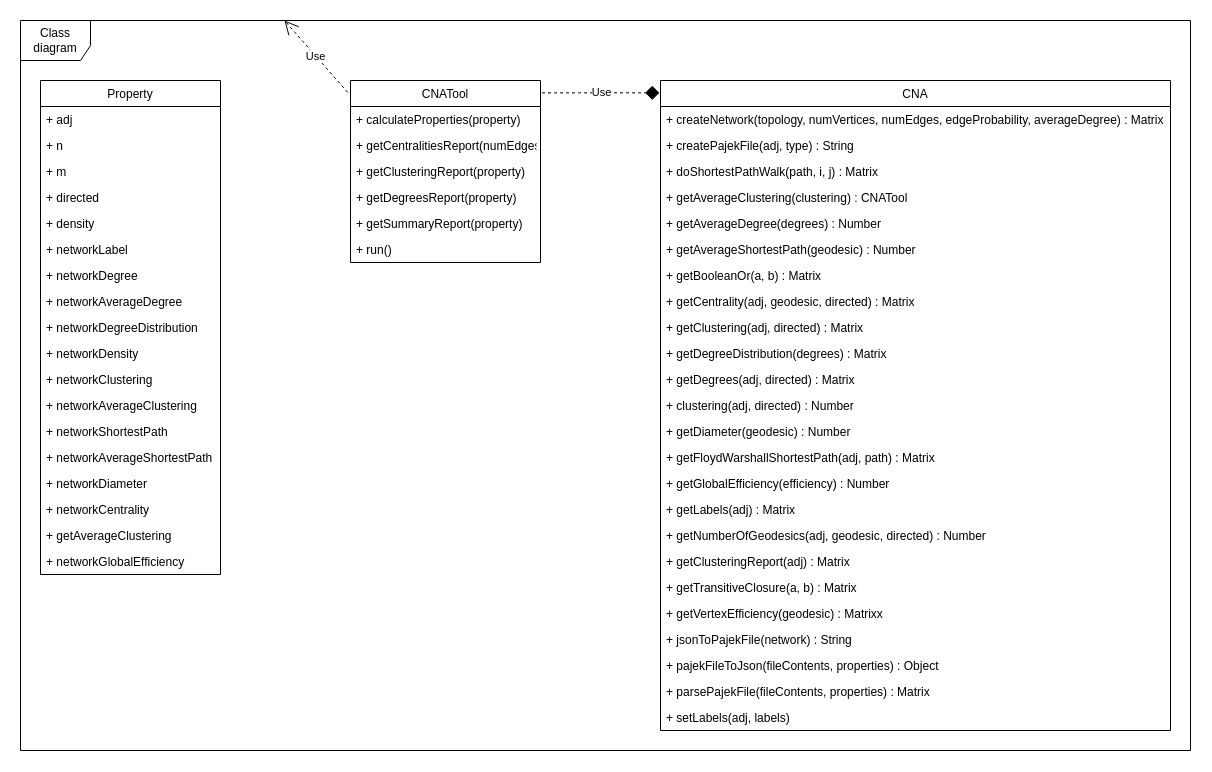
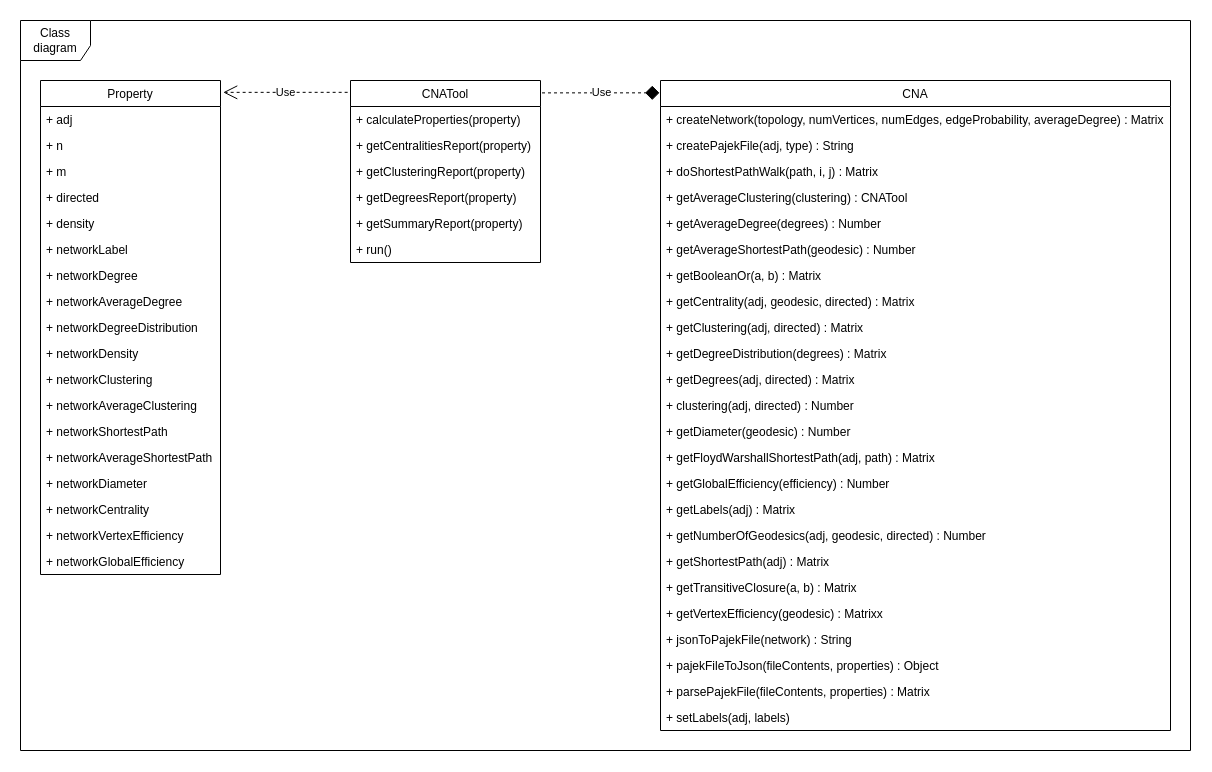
(317, 58) -> (287, 92)
(462, 146) -> (462, 146)
(117, 536) -> (127, 536)
(773, 562) -> (762, 562)
